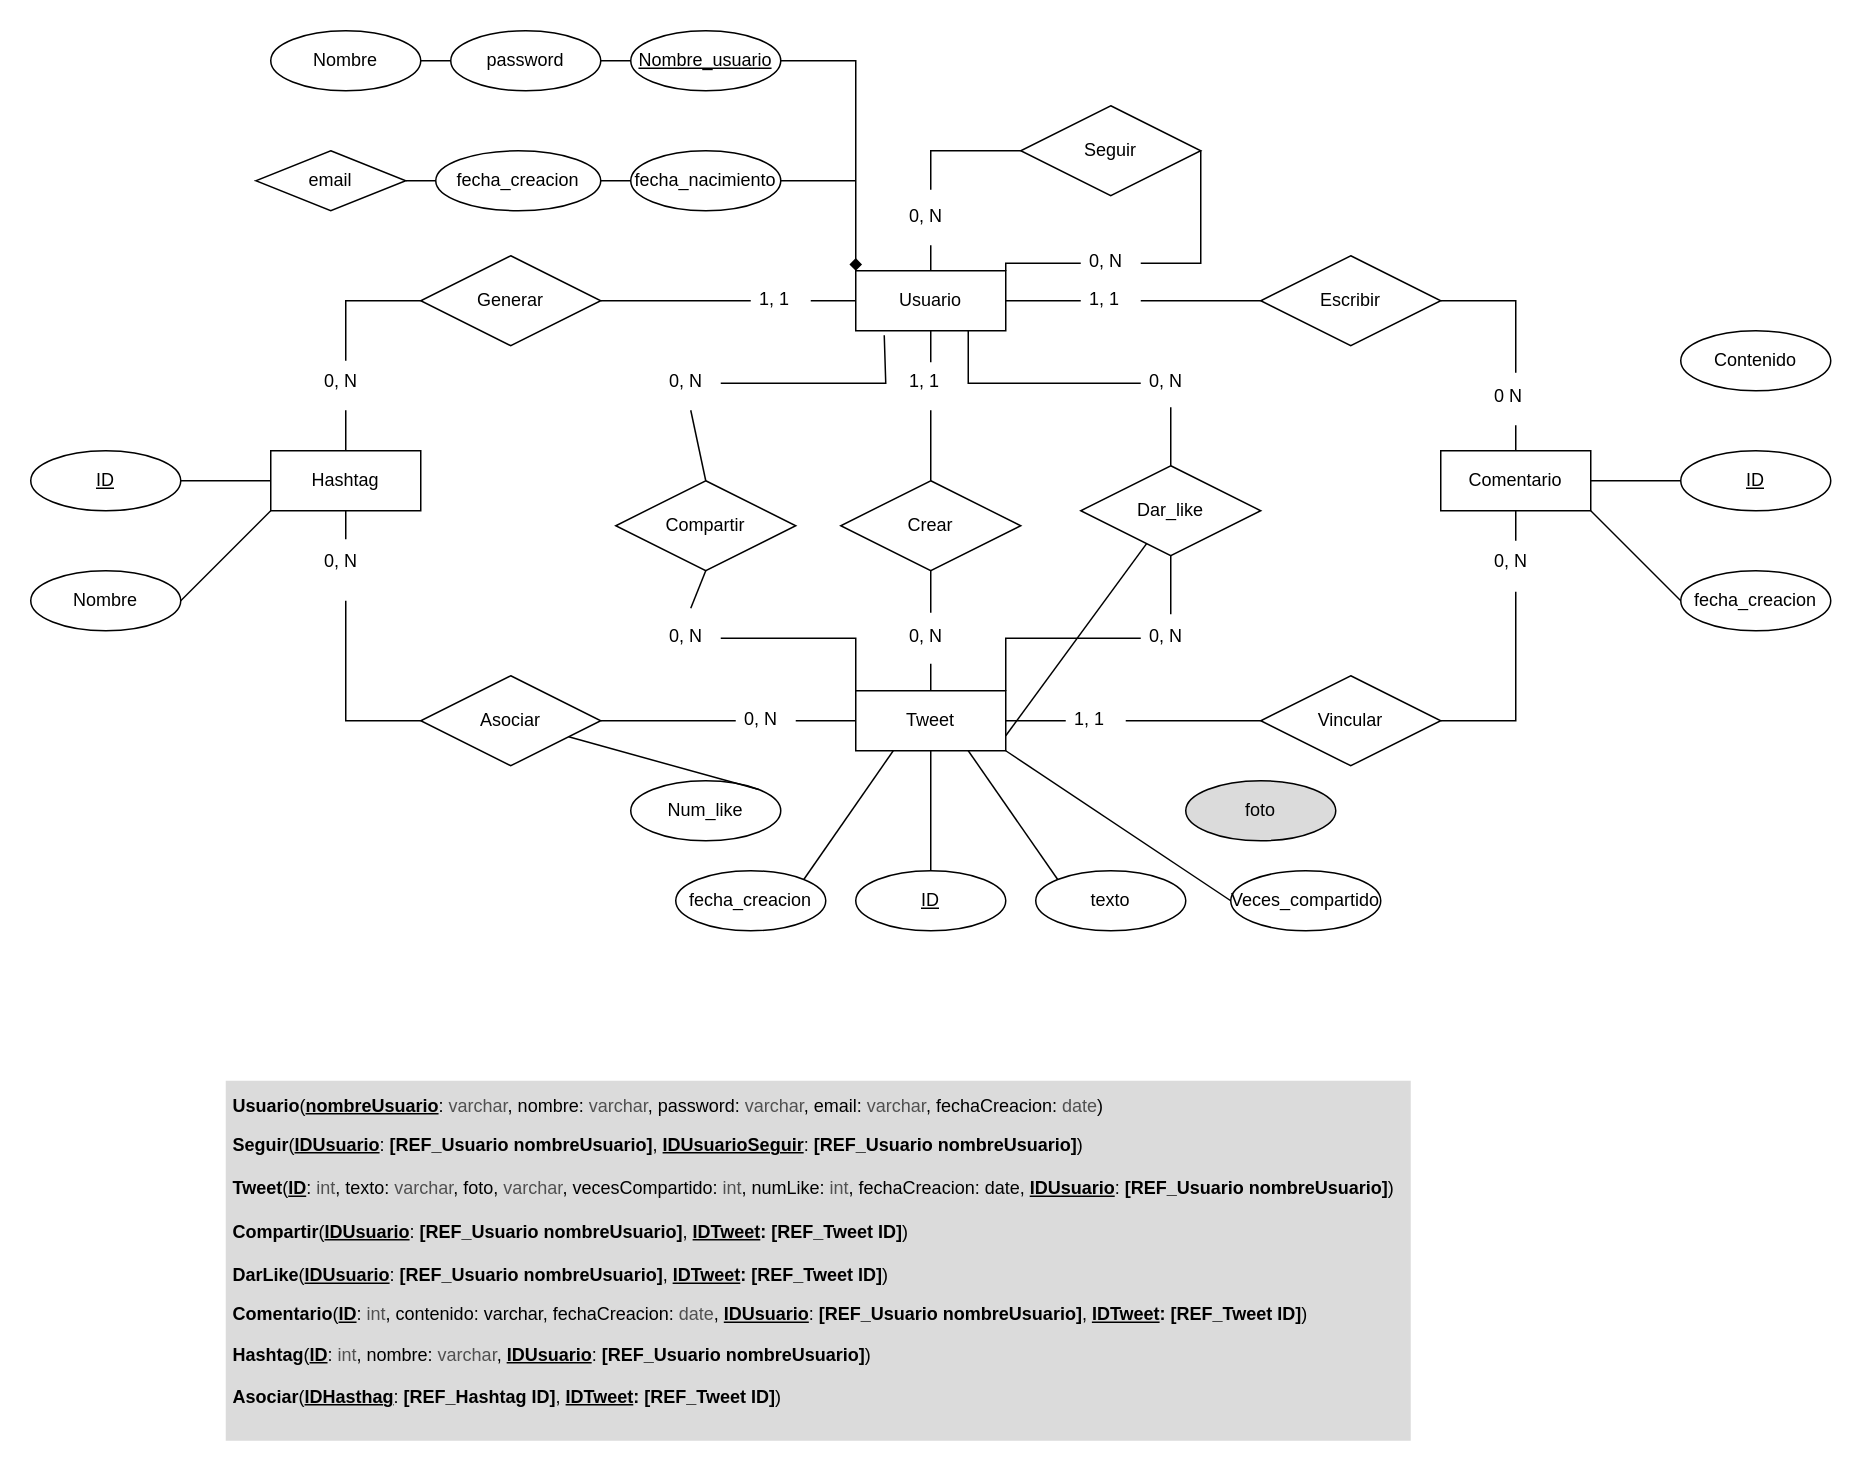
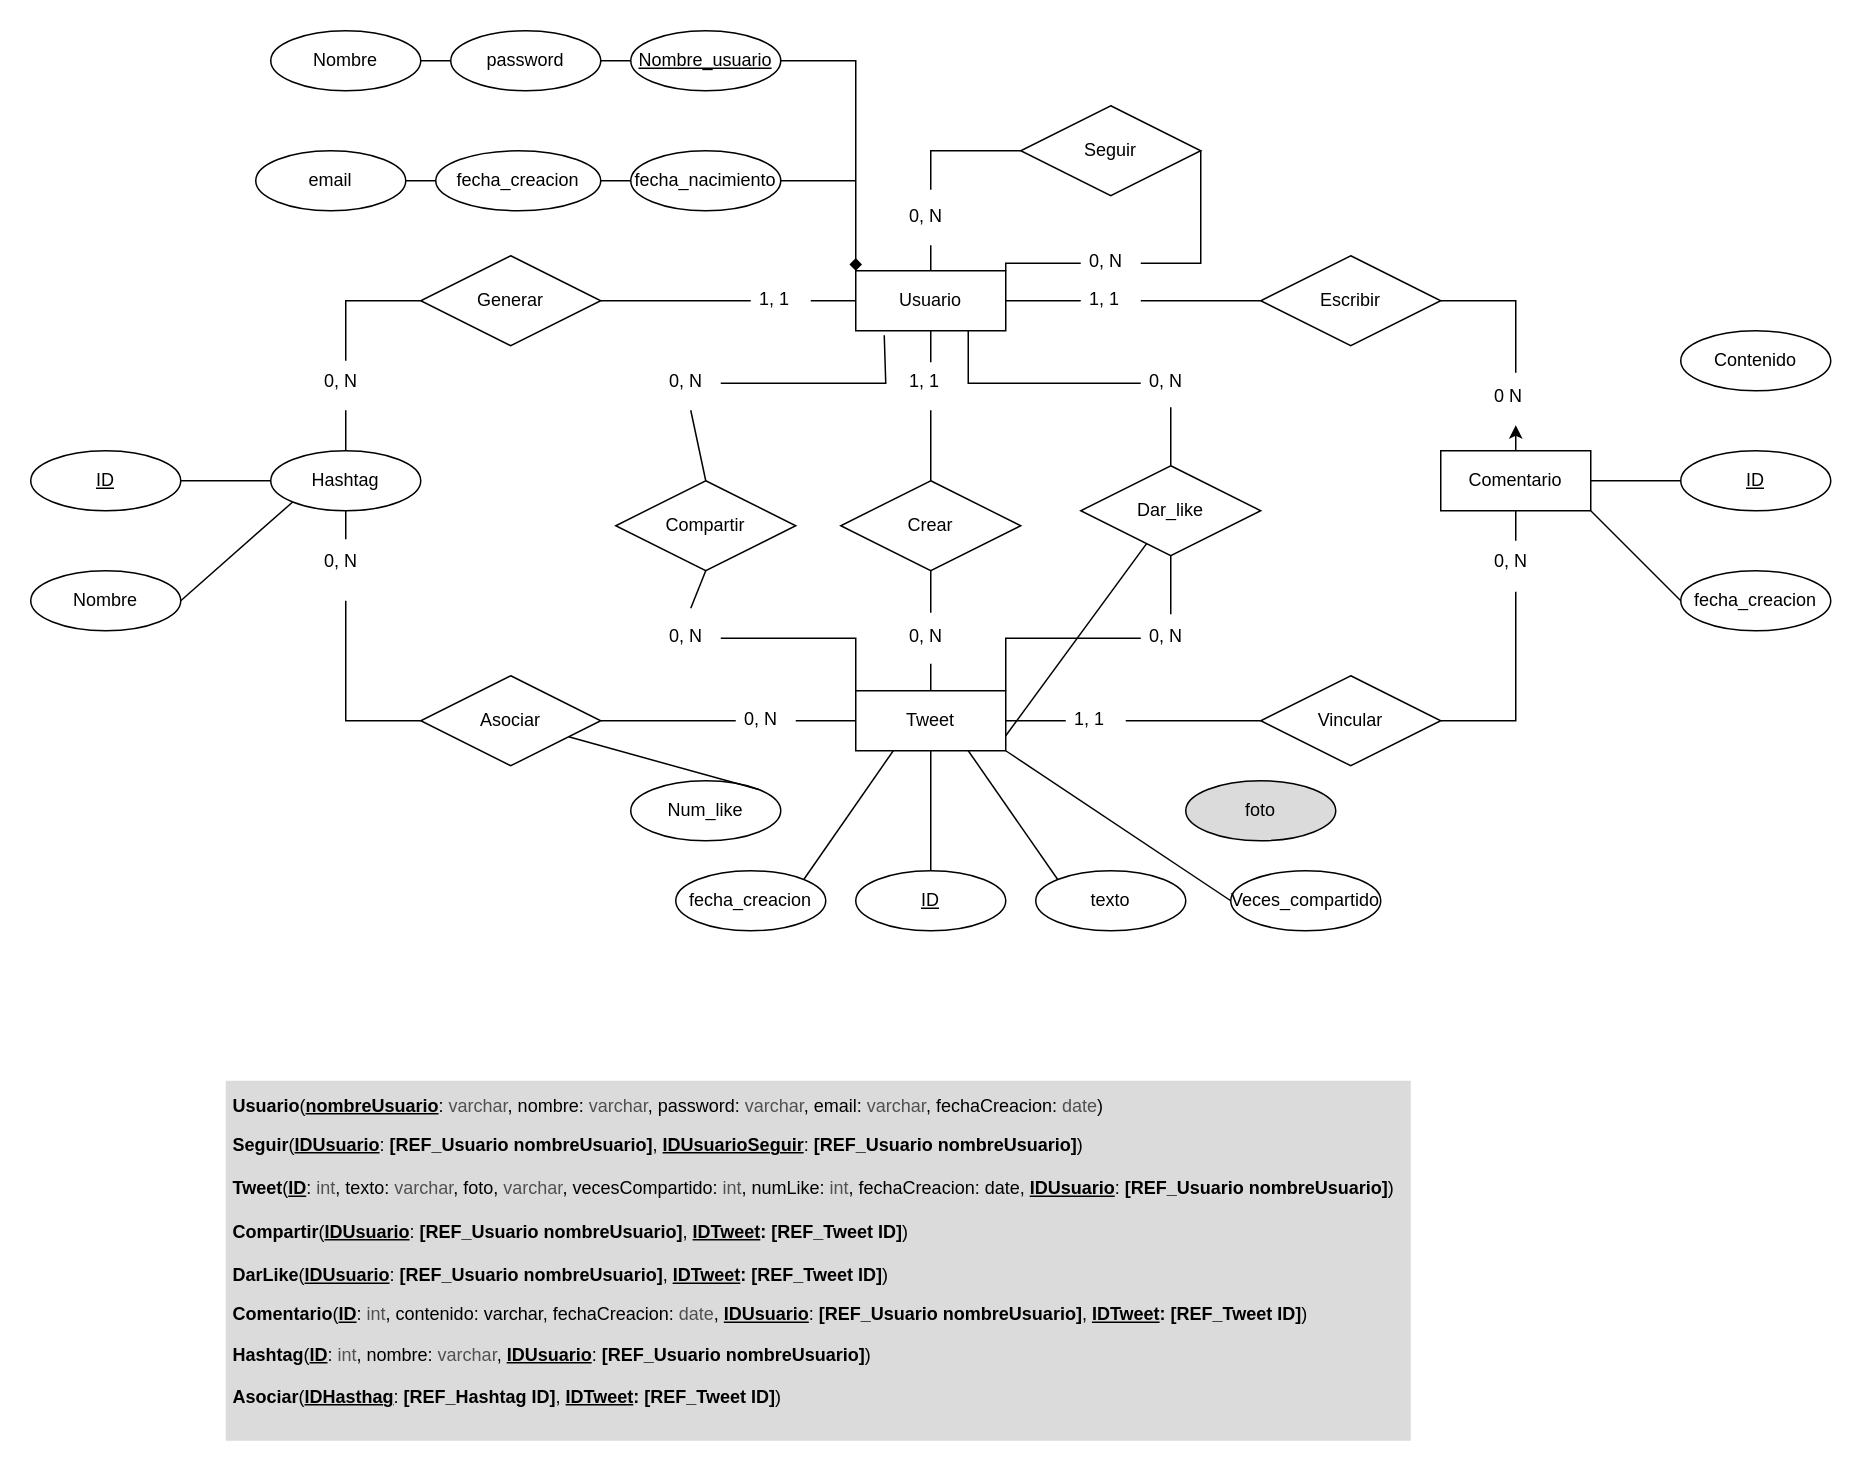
(331, 181) -> (331, 181)
(1516, 432) -> (1516, 437)
(346, 481) -> (346, 481)
